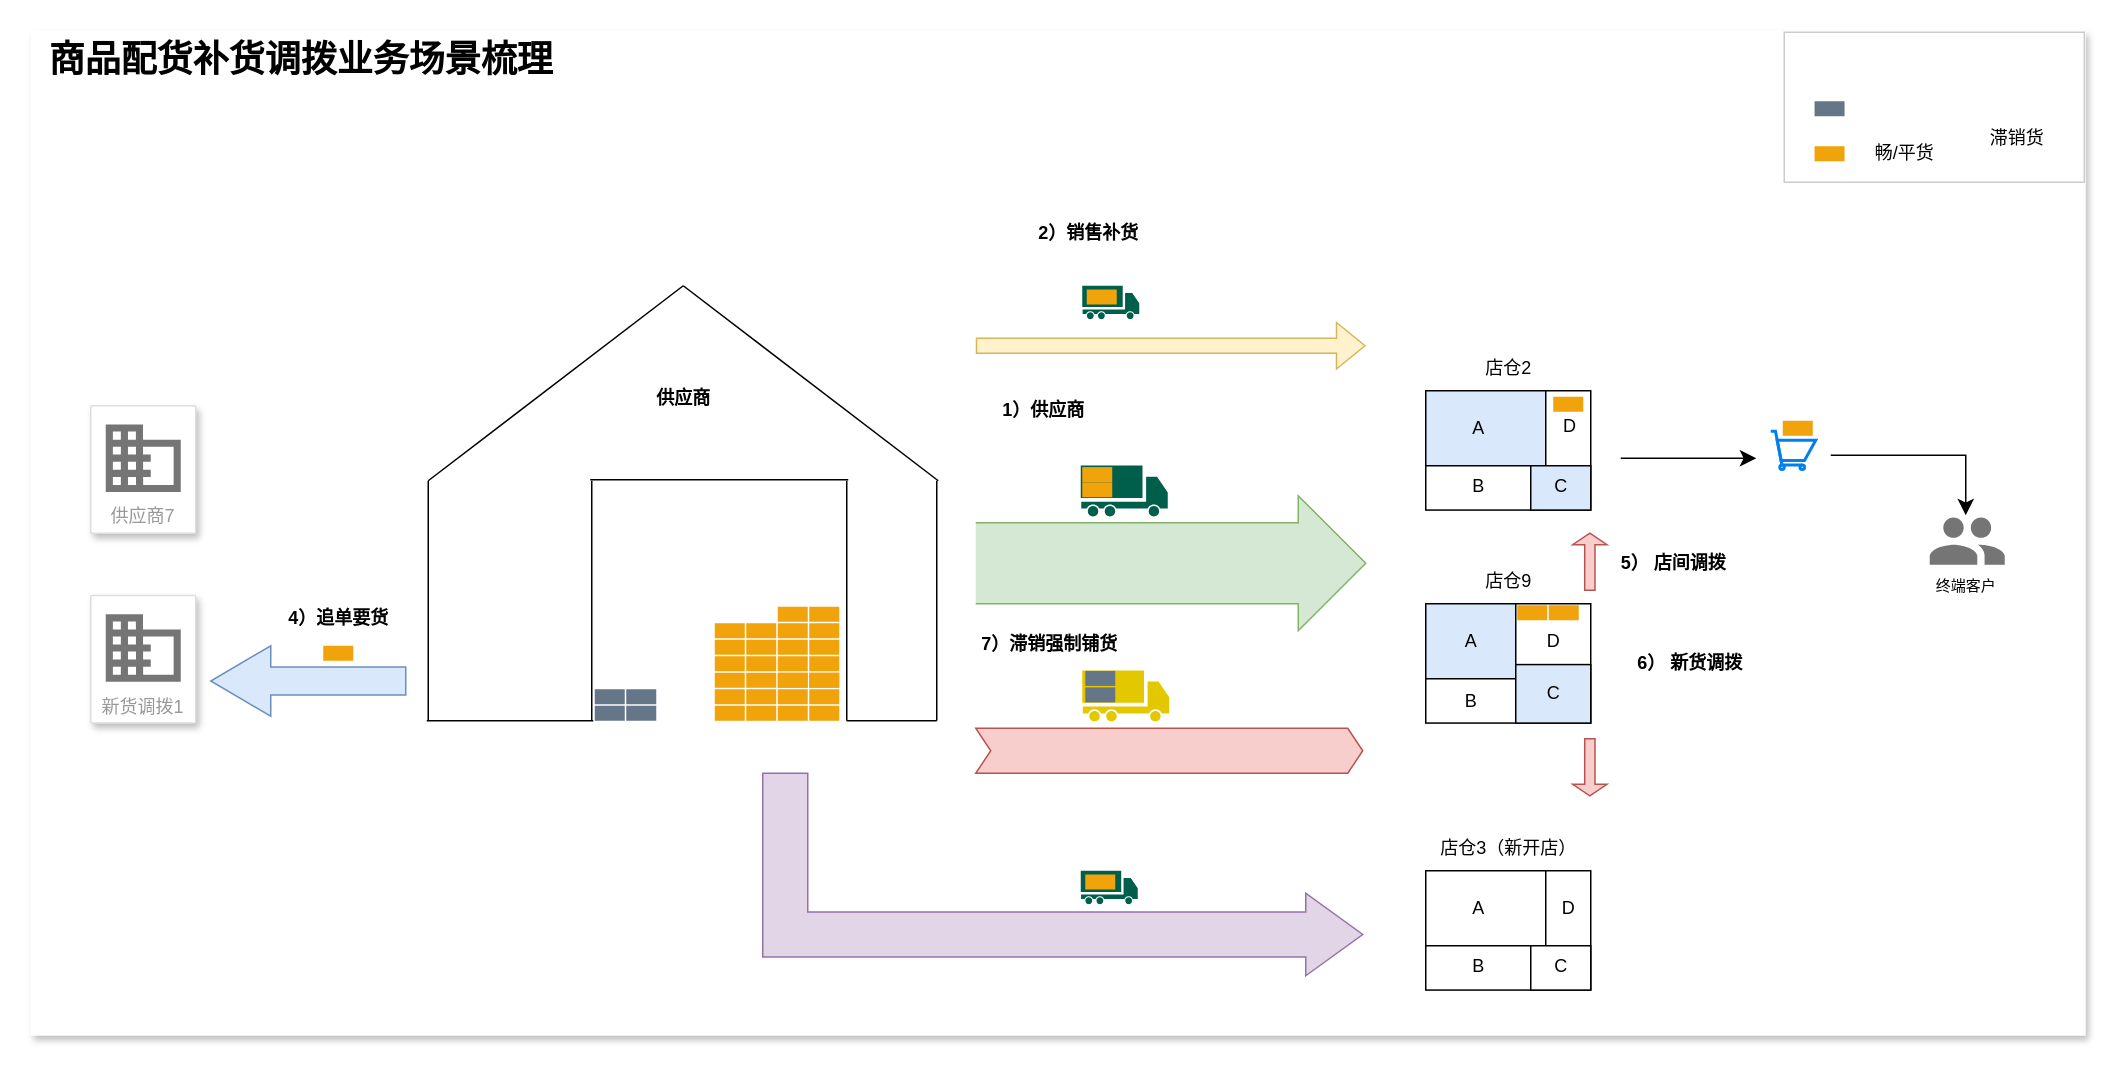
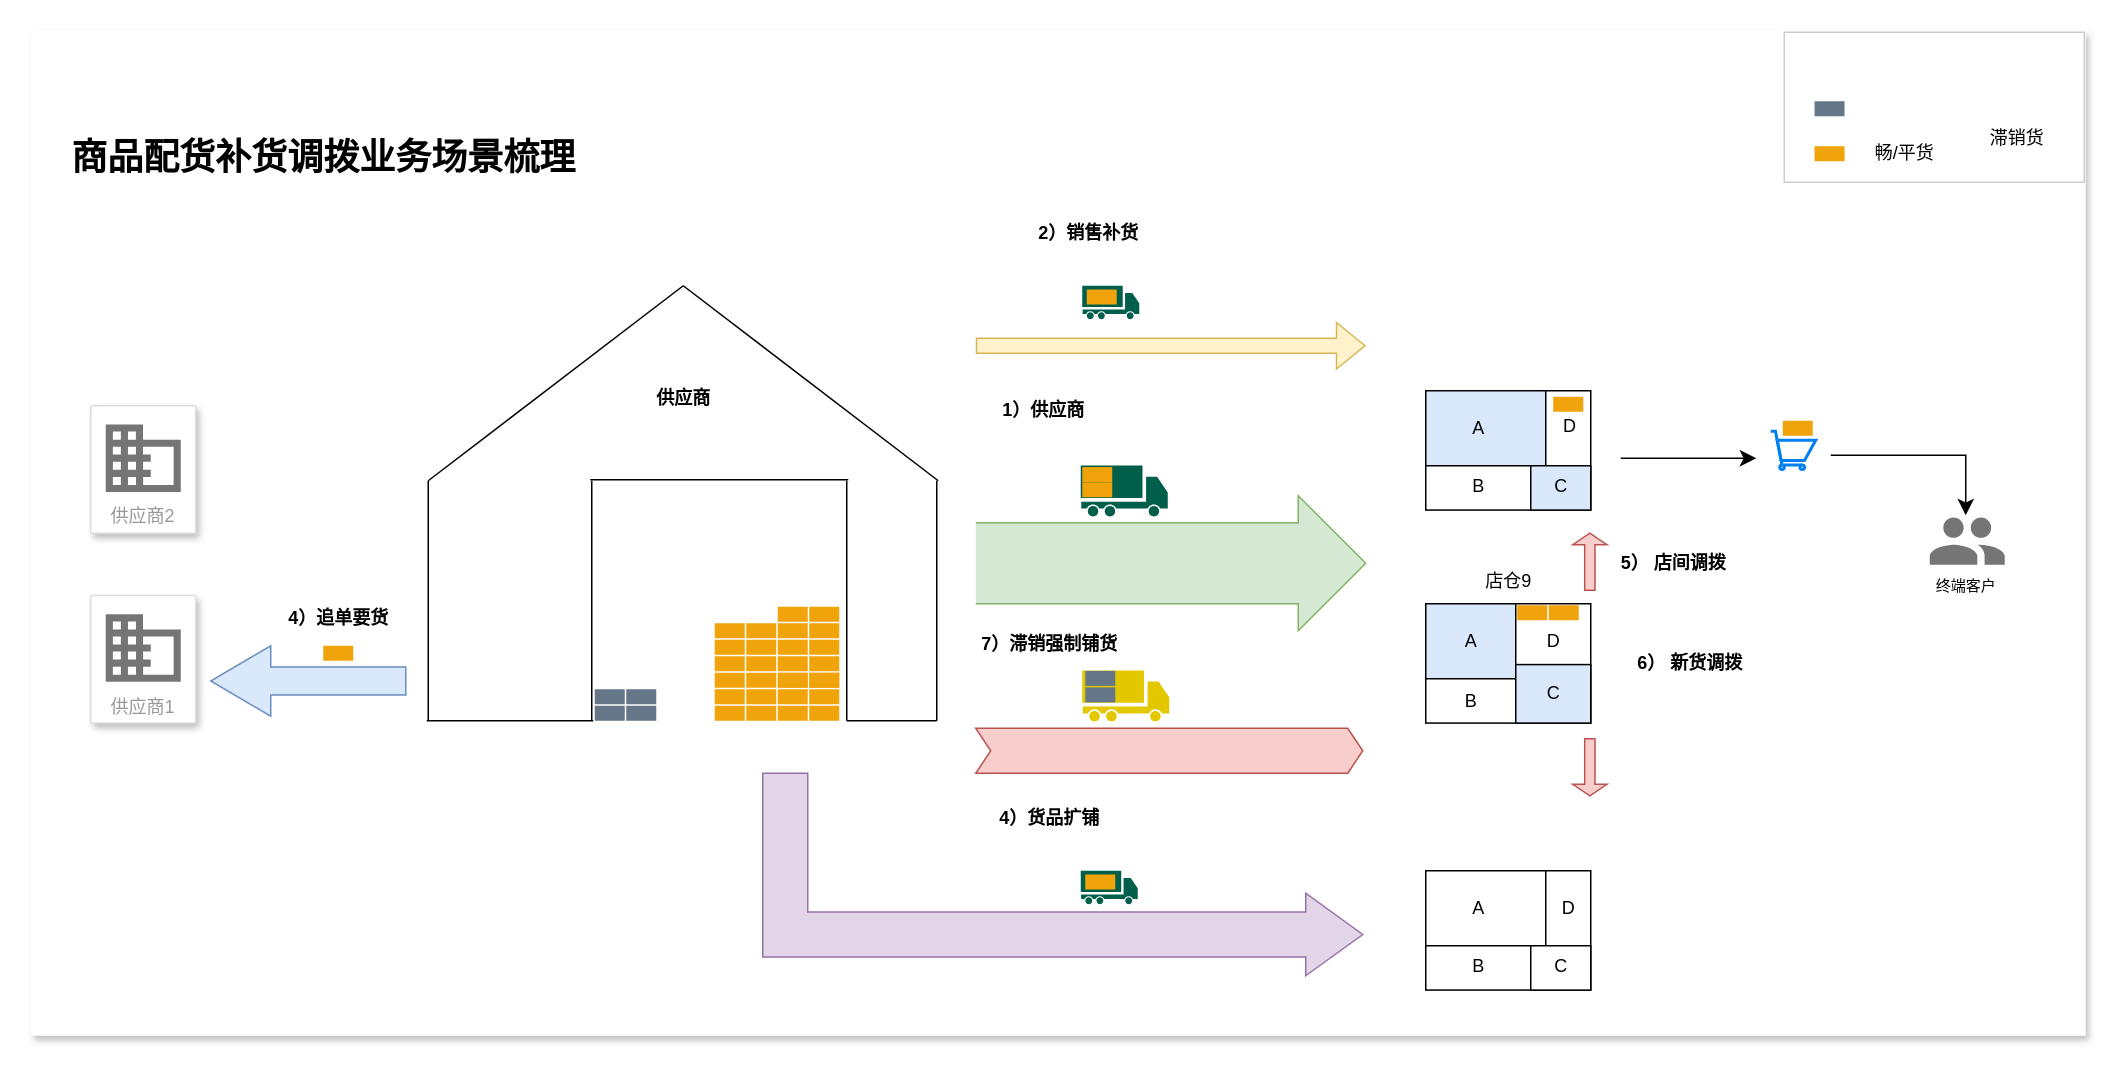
(301, 61) -> (323, 158)
(1508, 368) -> none
(143, 515) -> (143, 515)
(143, 705) -> (143, 705)
none -> (1049, 818)
(1508, 848) -> none
